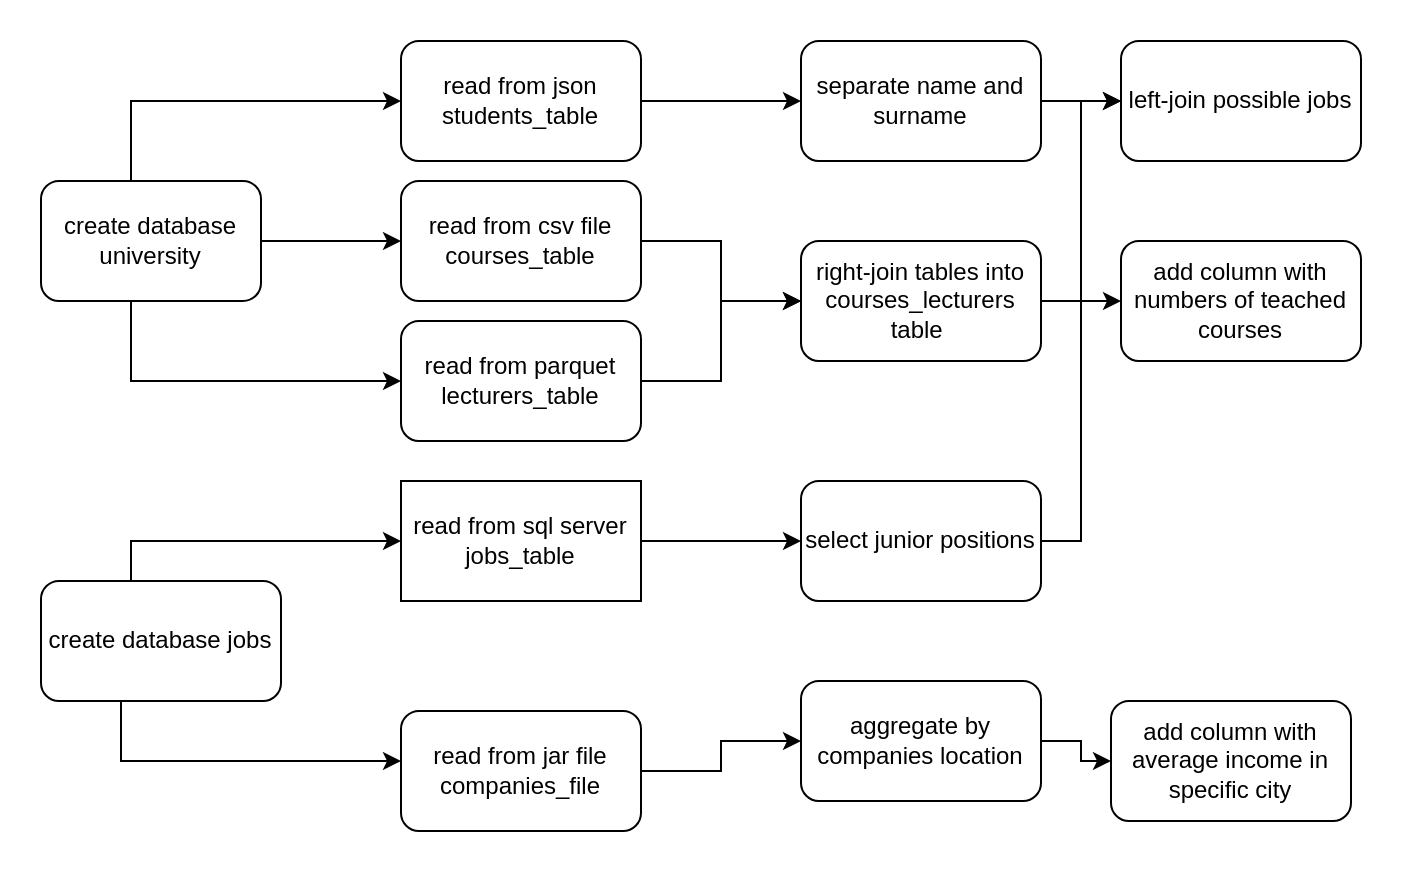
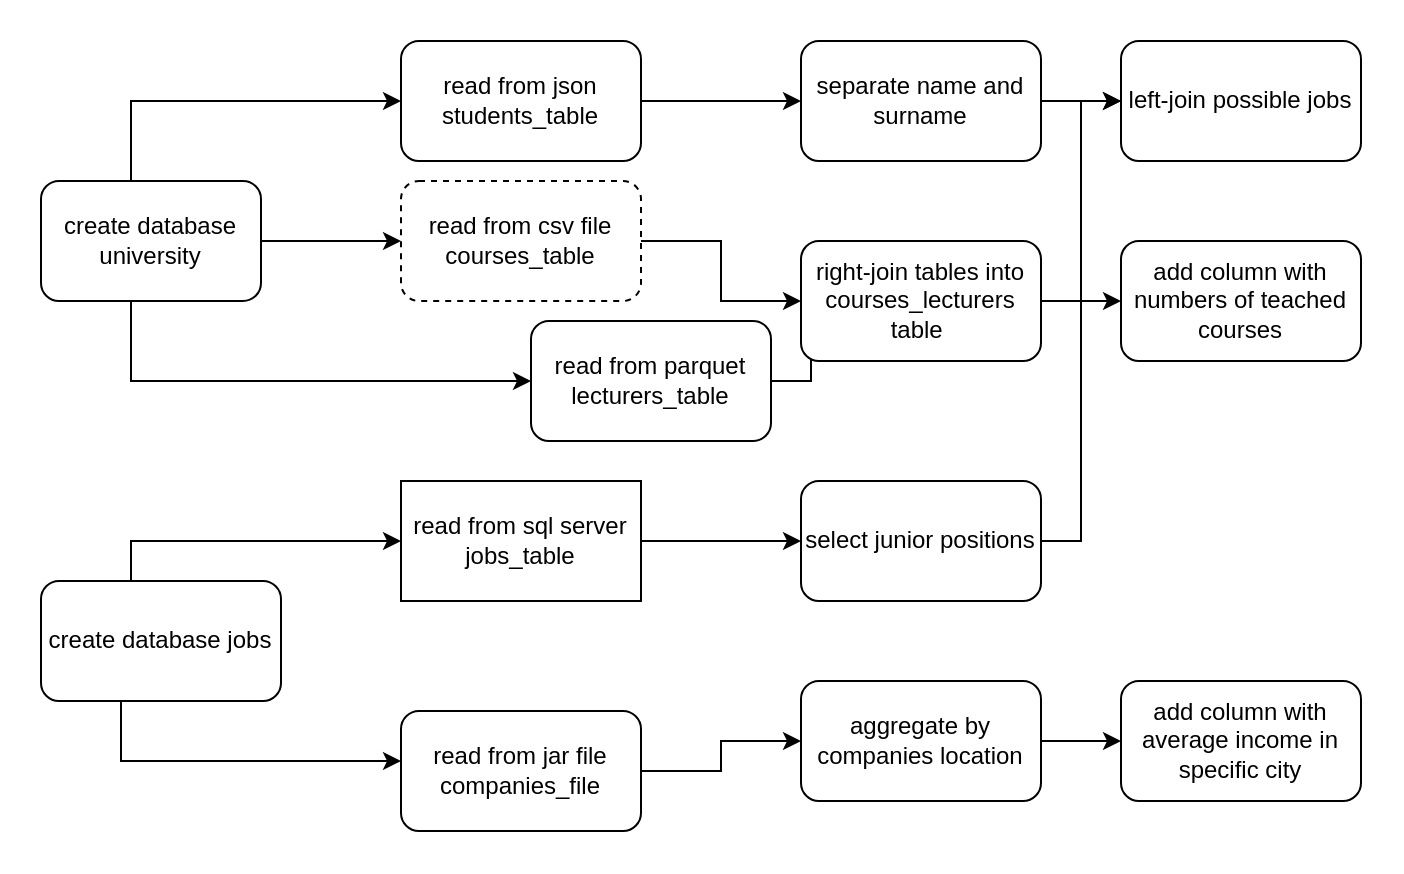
(521, 241) -> (521, 241)
(521, 381) -> (651, 381)
(1231, 761) -> (1241, 741)
